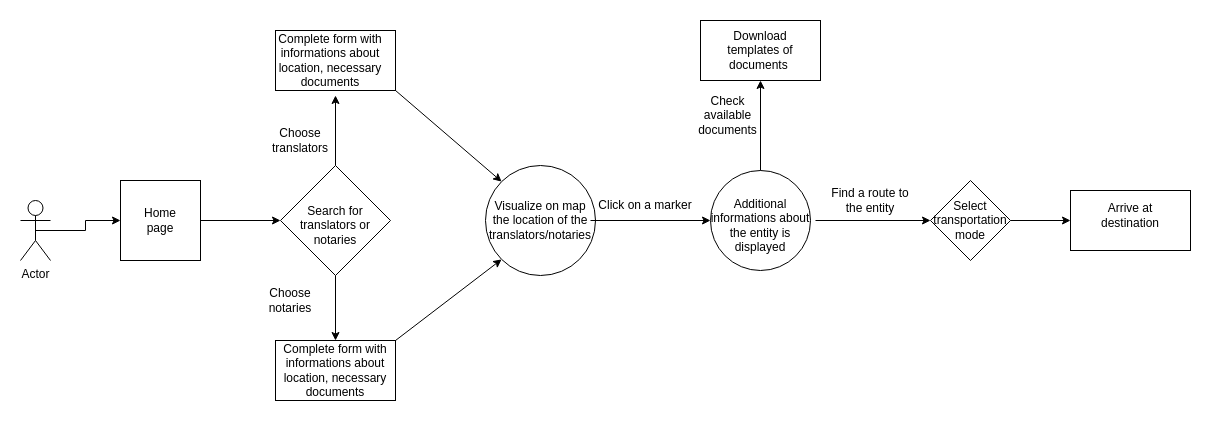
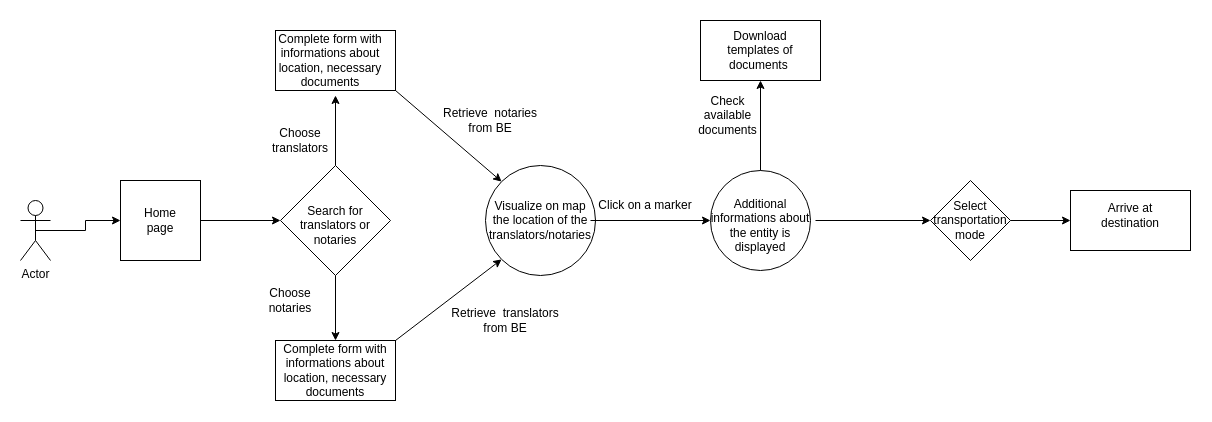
none -> (491, 121)
(871, 201) -> none
none -> (506, 321)
